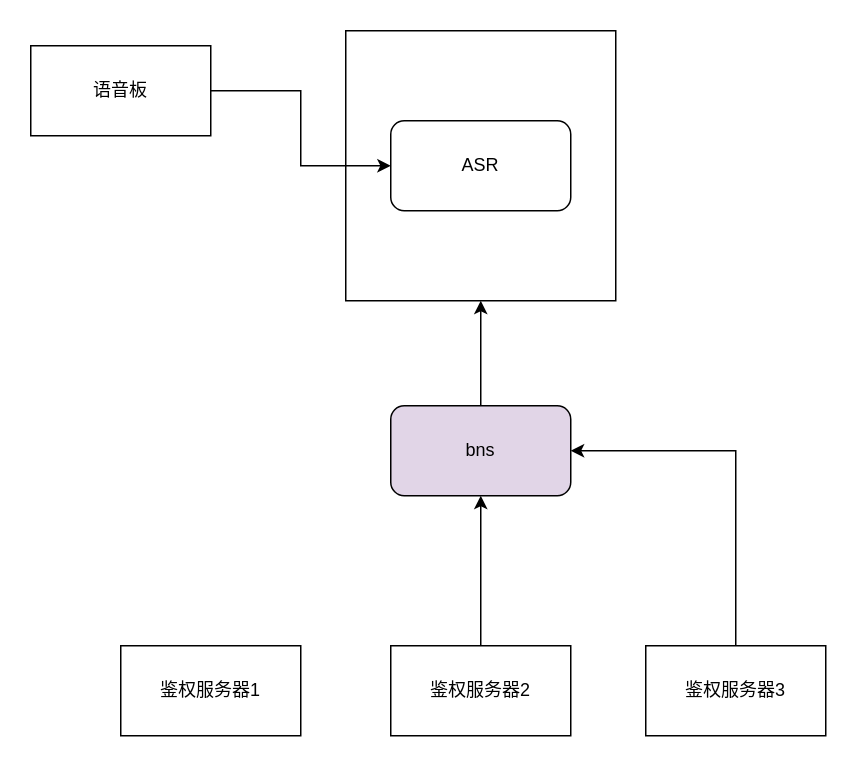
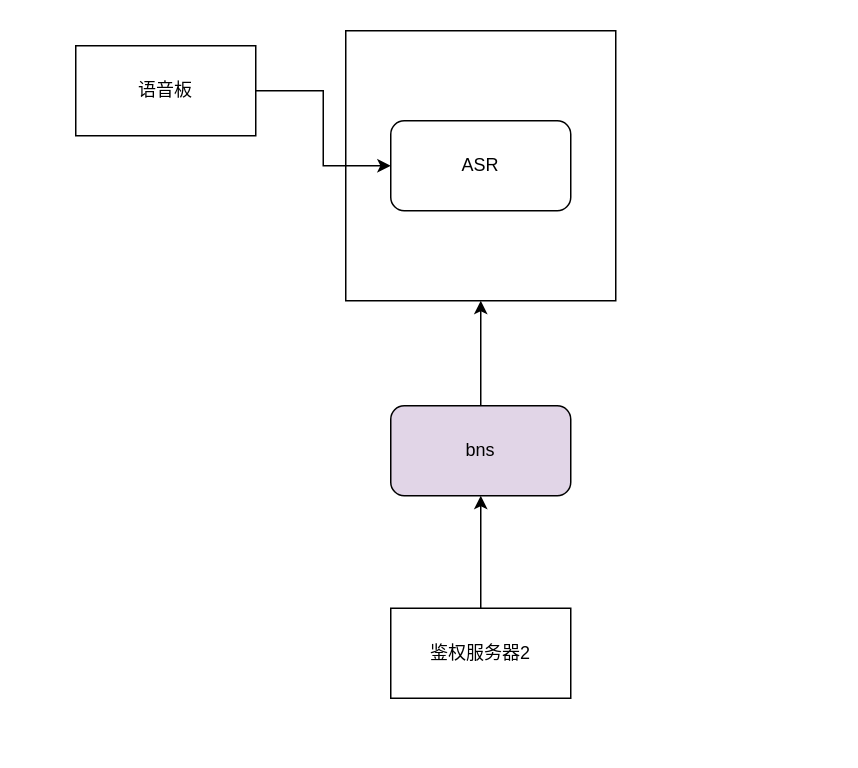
(121, 91) -> (166, 91)
(736, 471) -> none
(211, 691) -> none
(481, 691) -> (481, 653)
(736, 691) -> none
